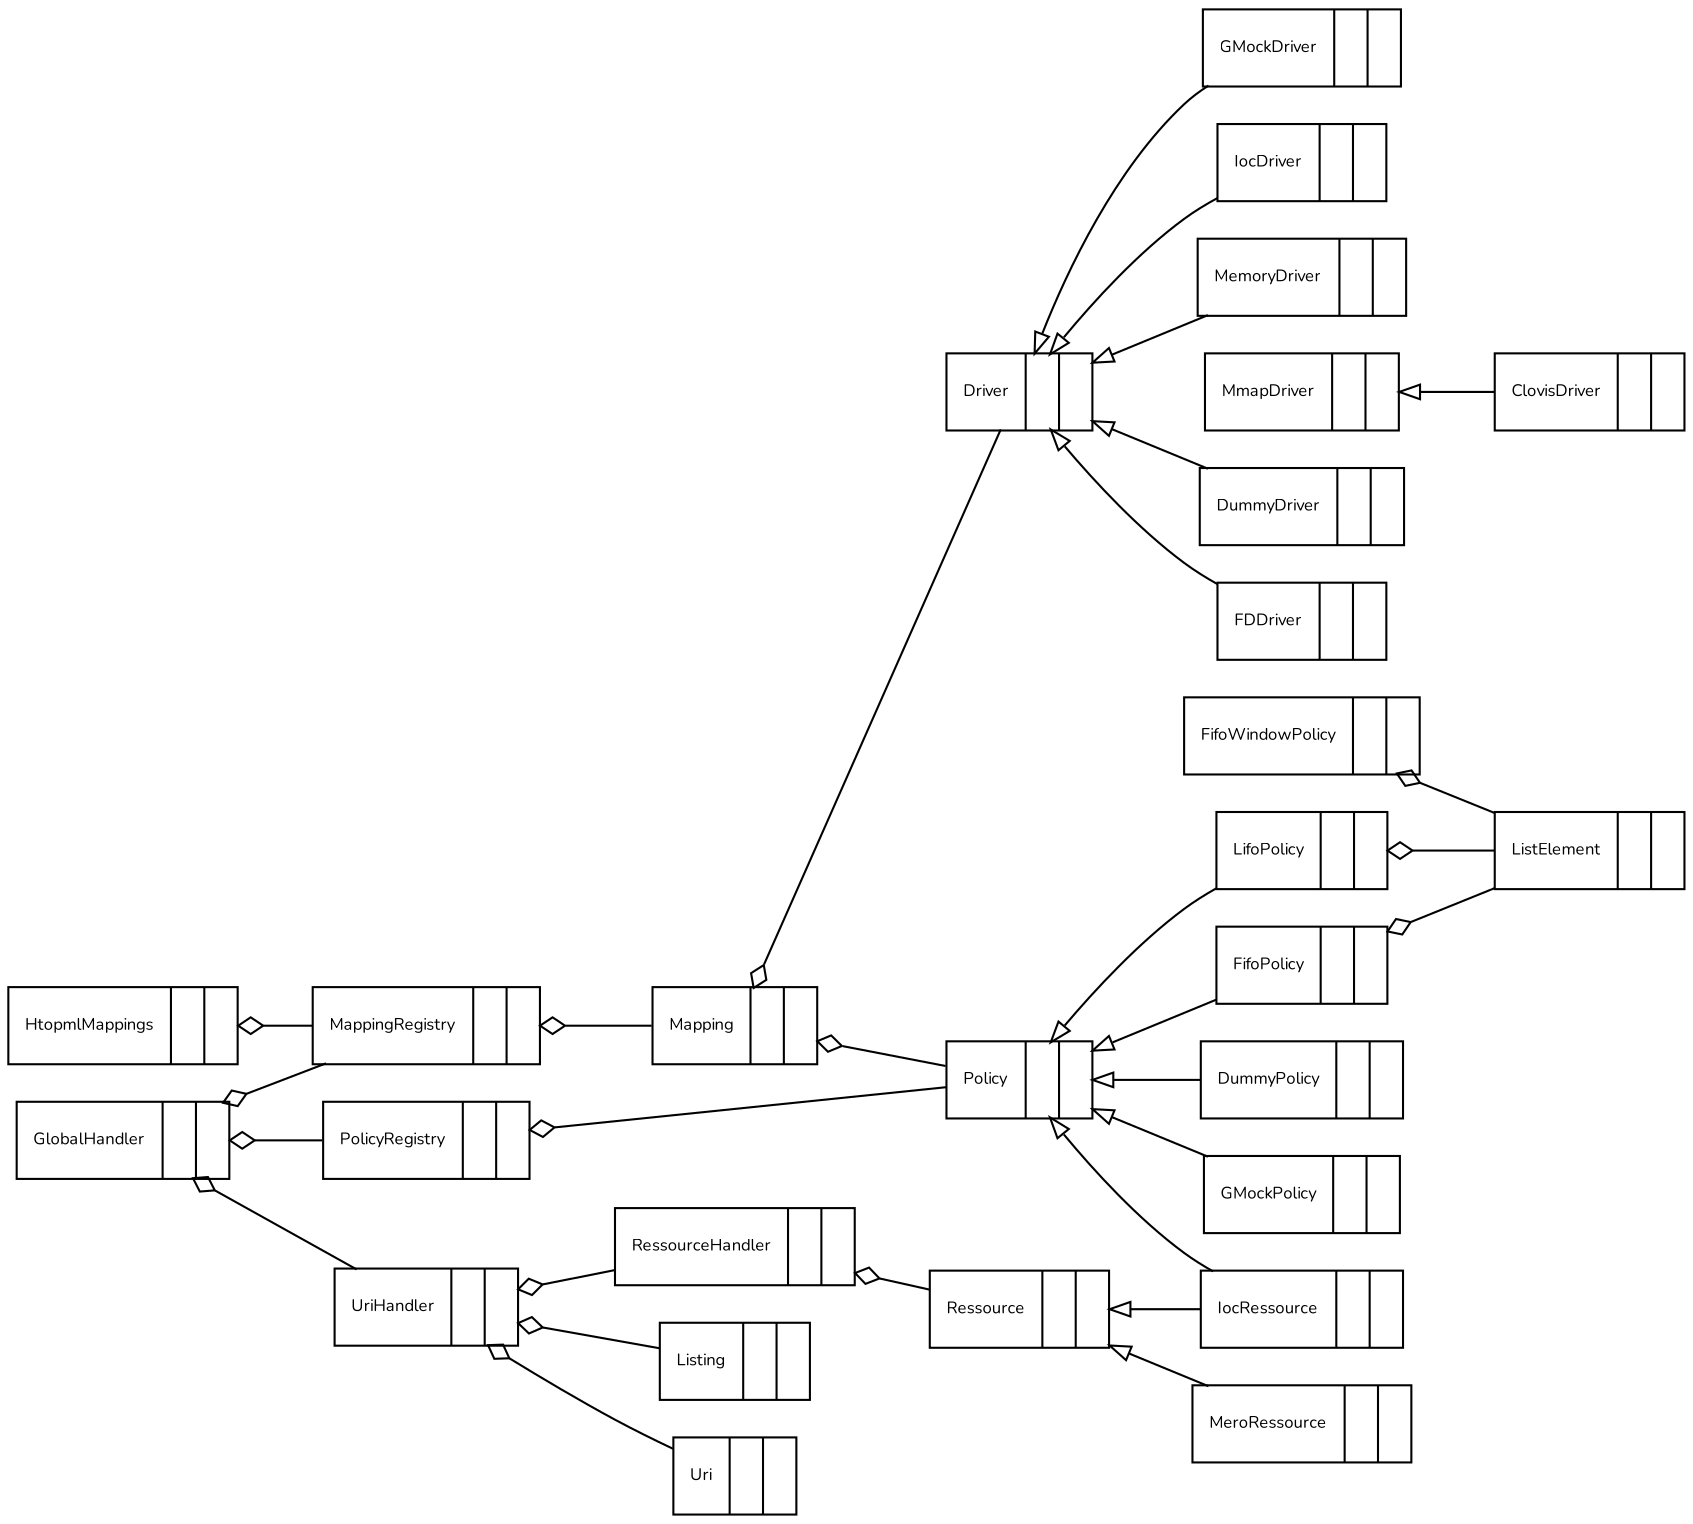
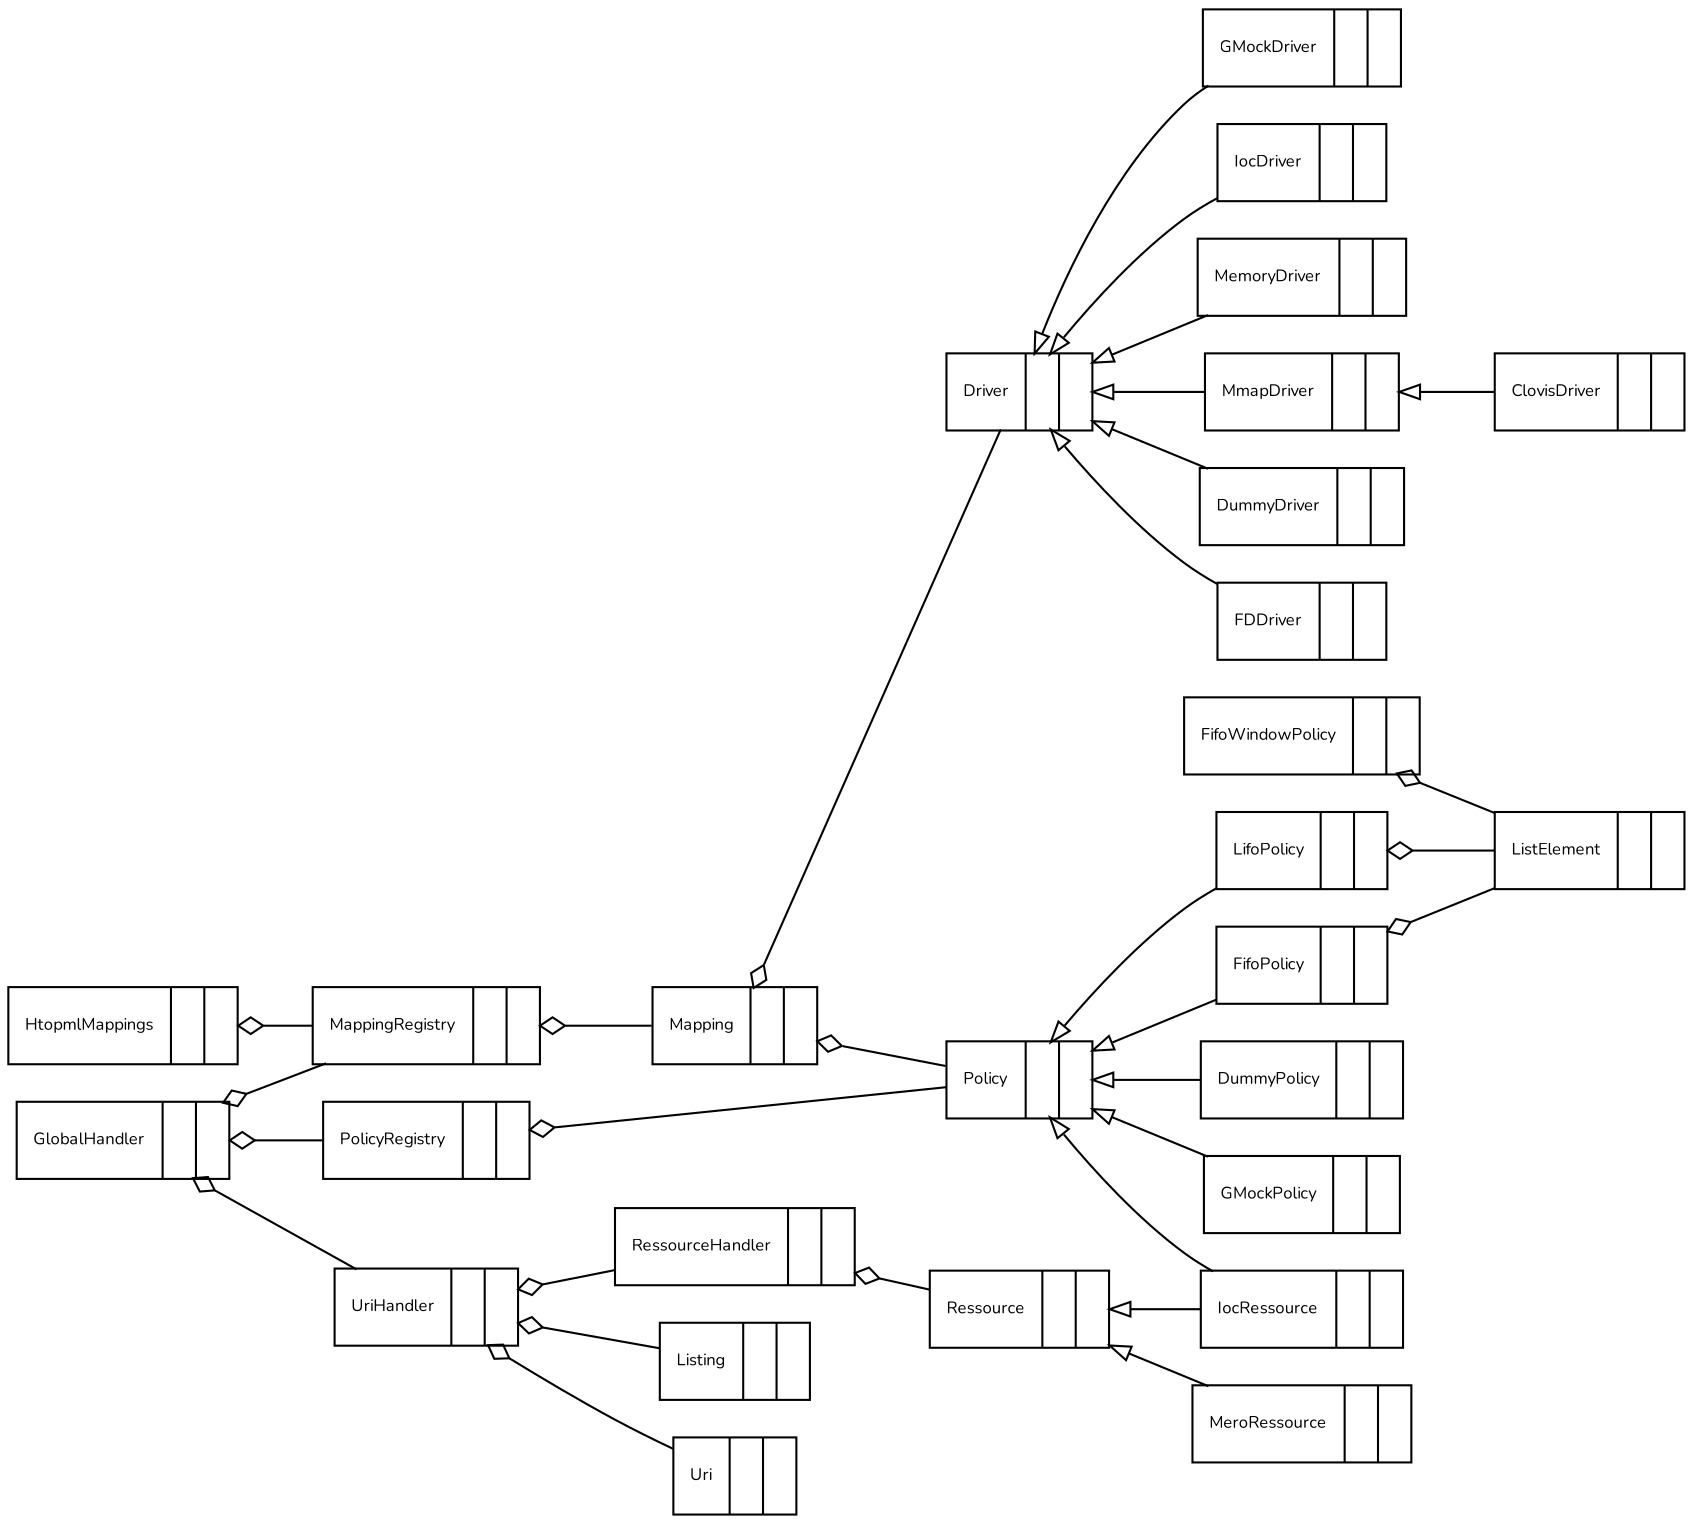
none -> (1159, 392)
